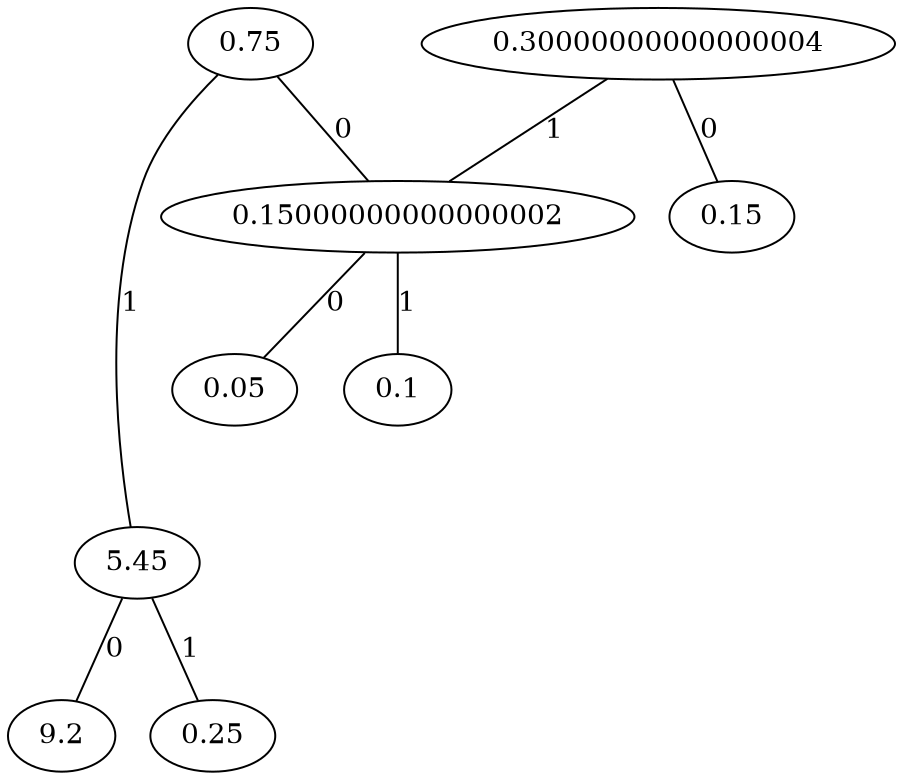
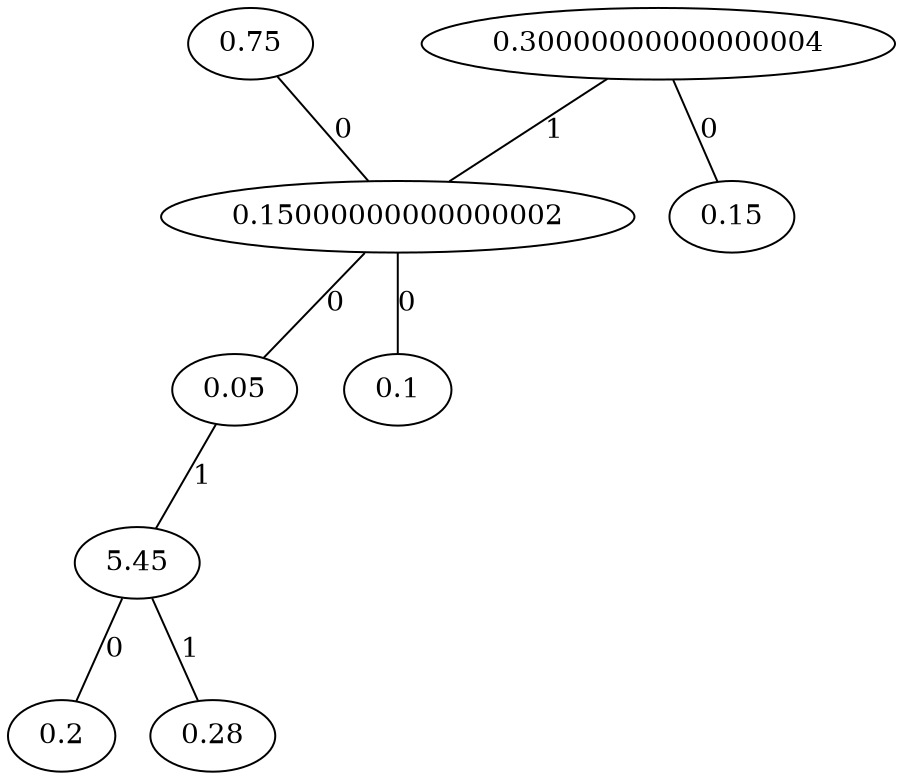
(120, 288) -> (186, 476)
(408, 303) -> (408, 303)
(62, 736) -> (62, 736)
(213, 736) -> (213, 736)
